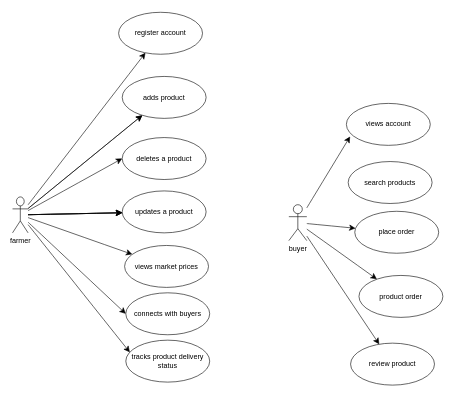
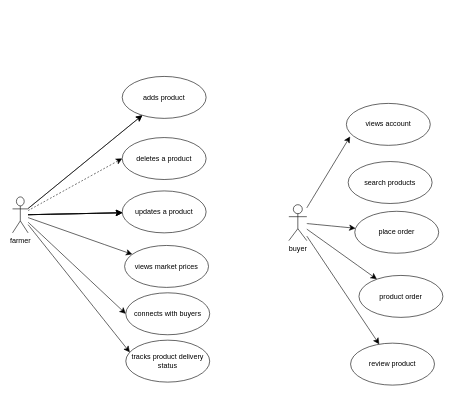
(161, 33) -> none
(87, 129) -> none
(72, 186) -> (72, 186)
